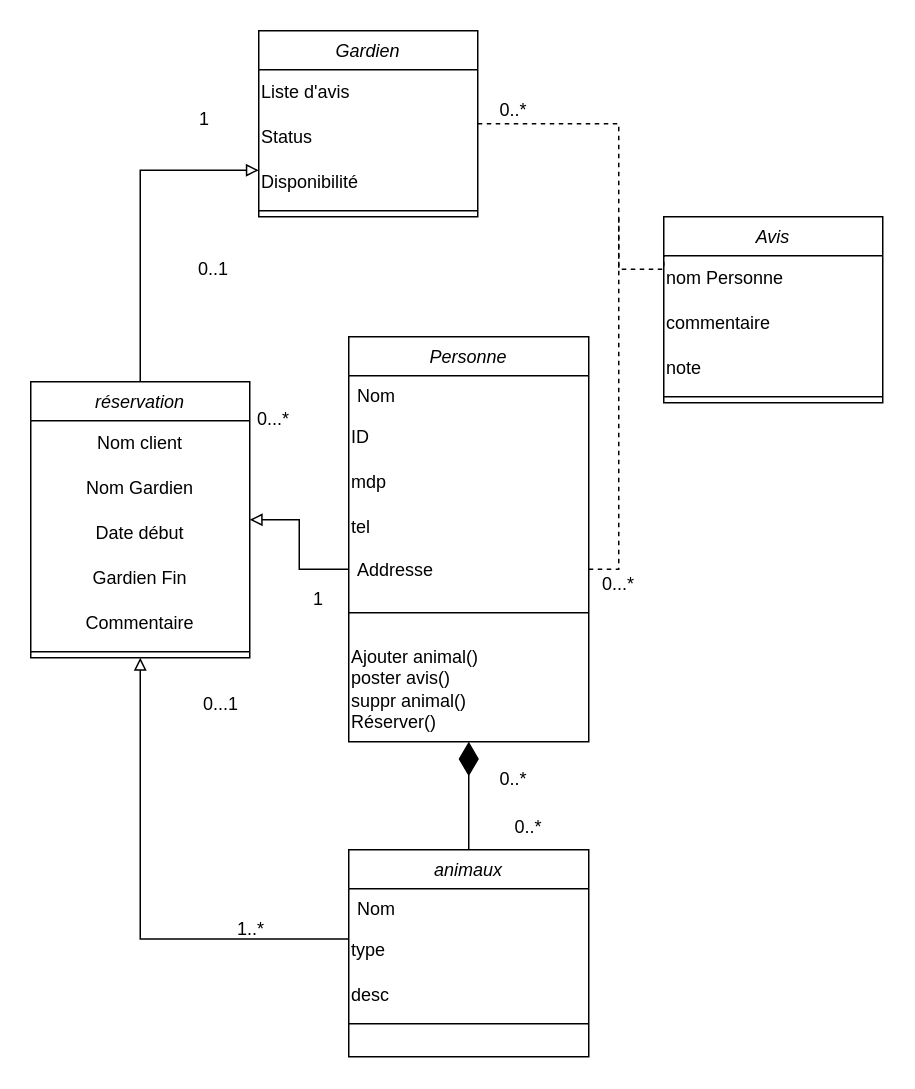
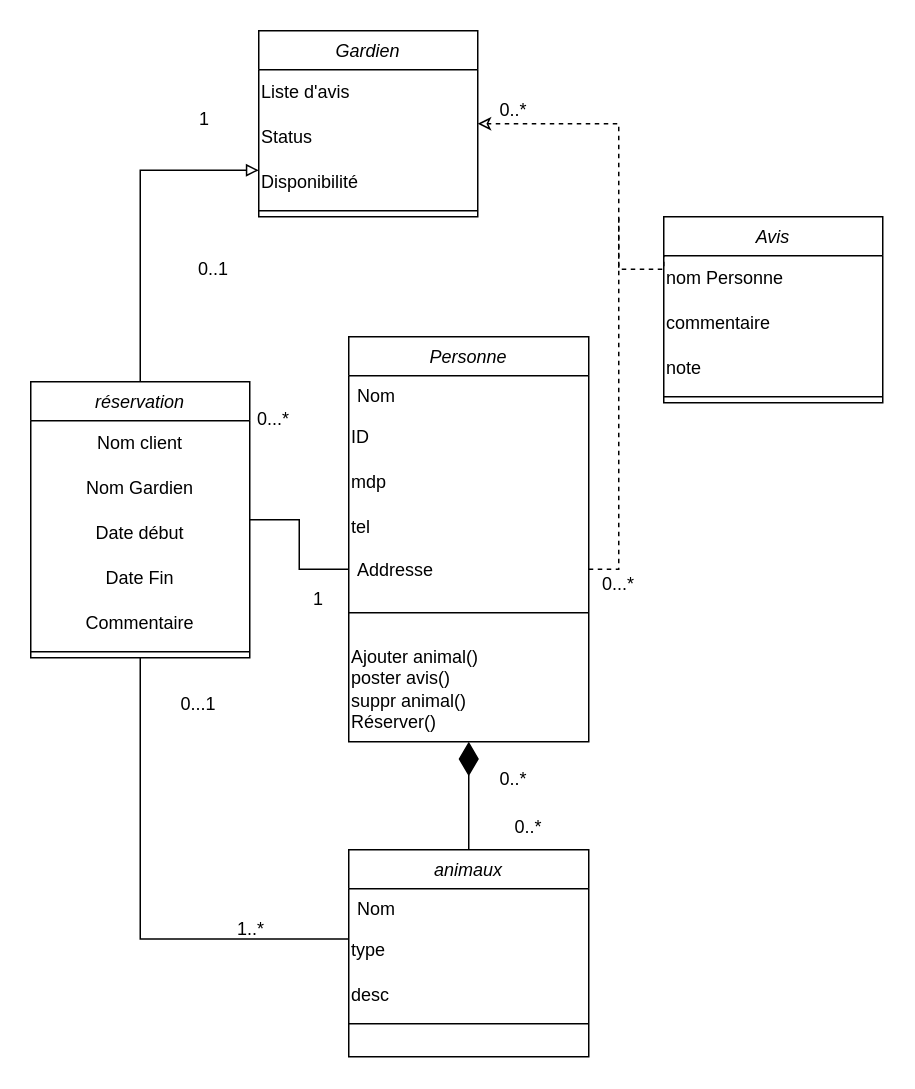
(485, 124) -> (489, 124)
(263, 520) -> (258, 520)
(140, 578) -> (140, 578)
(140, 671) -> (140, 666)
(221, 704) -> (199, 704)
